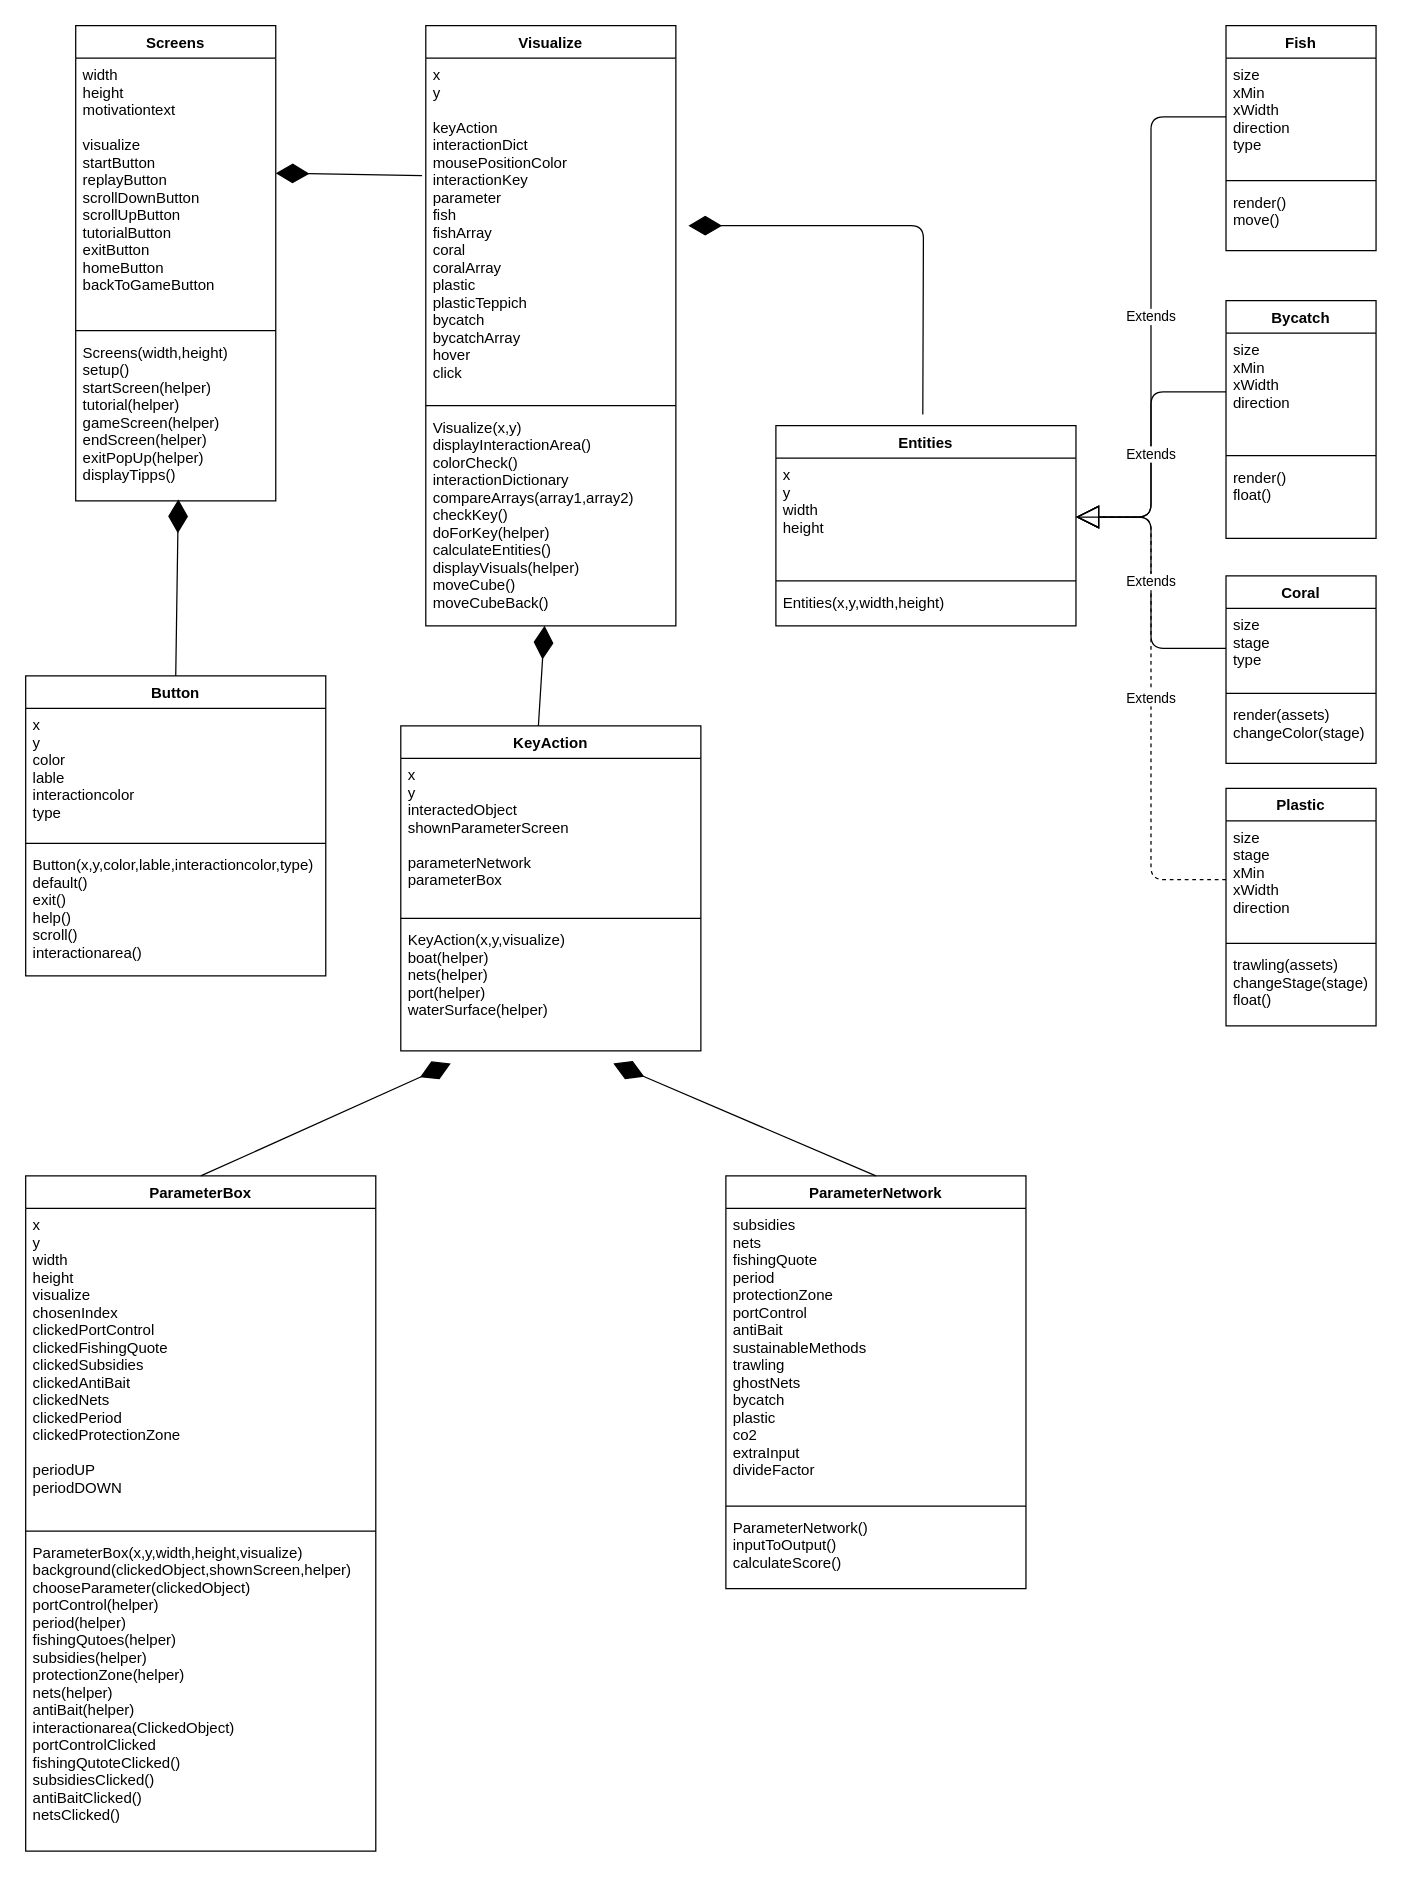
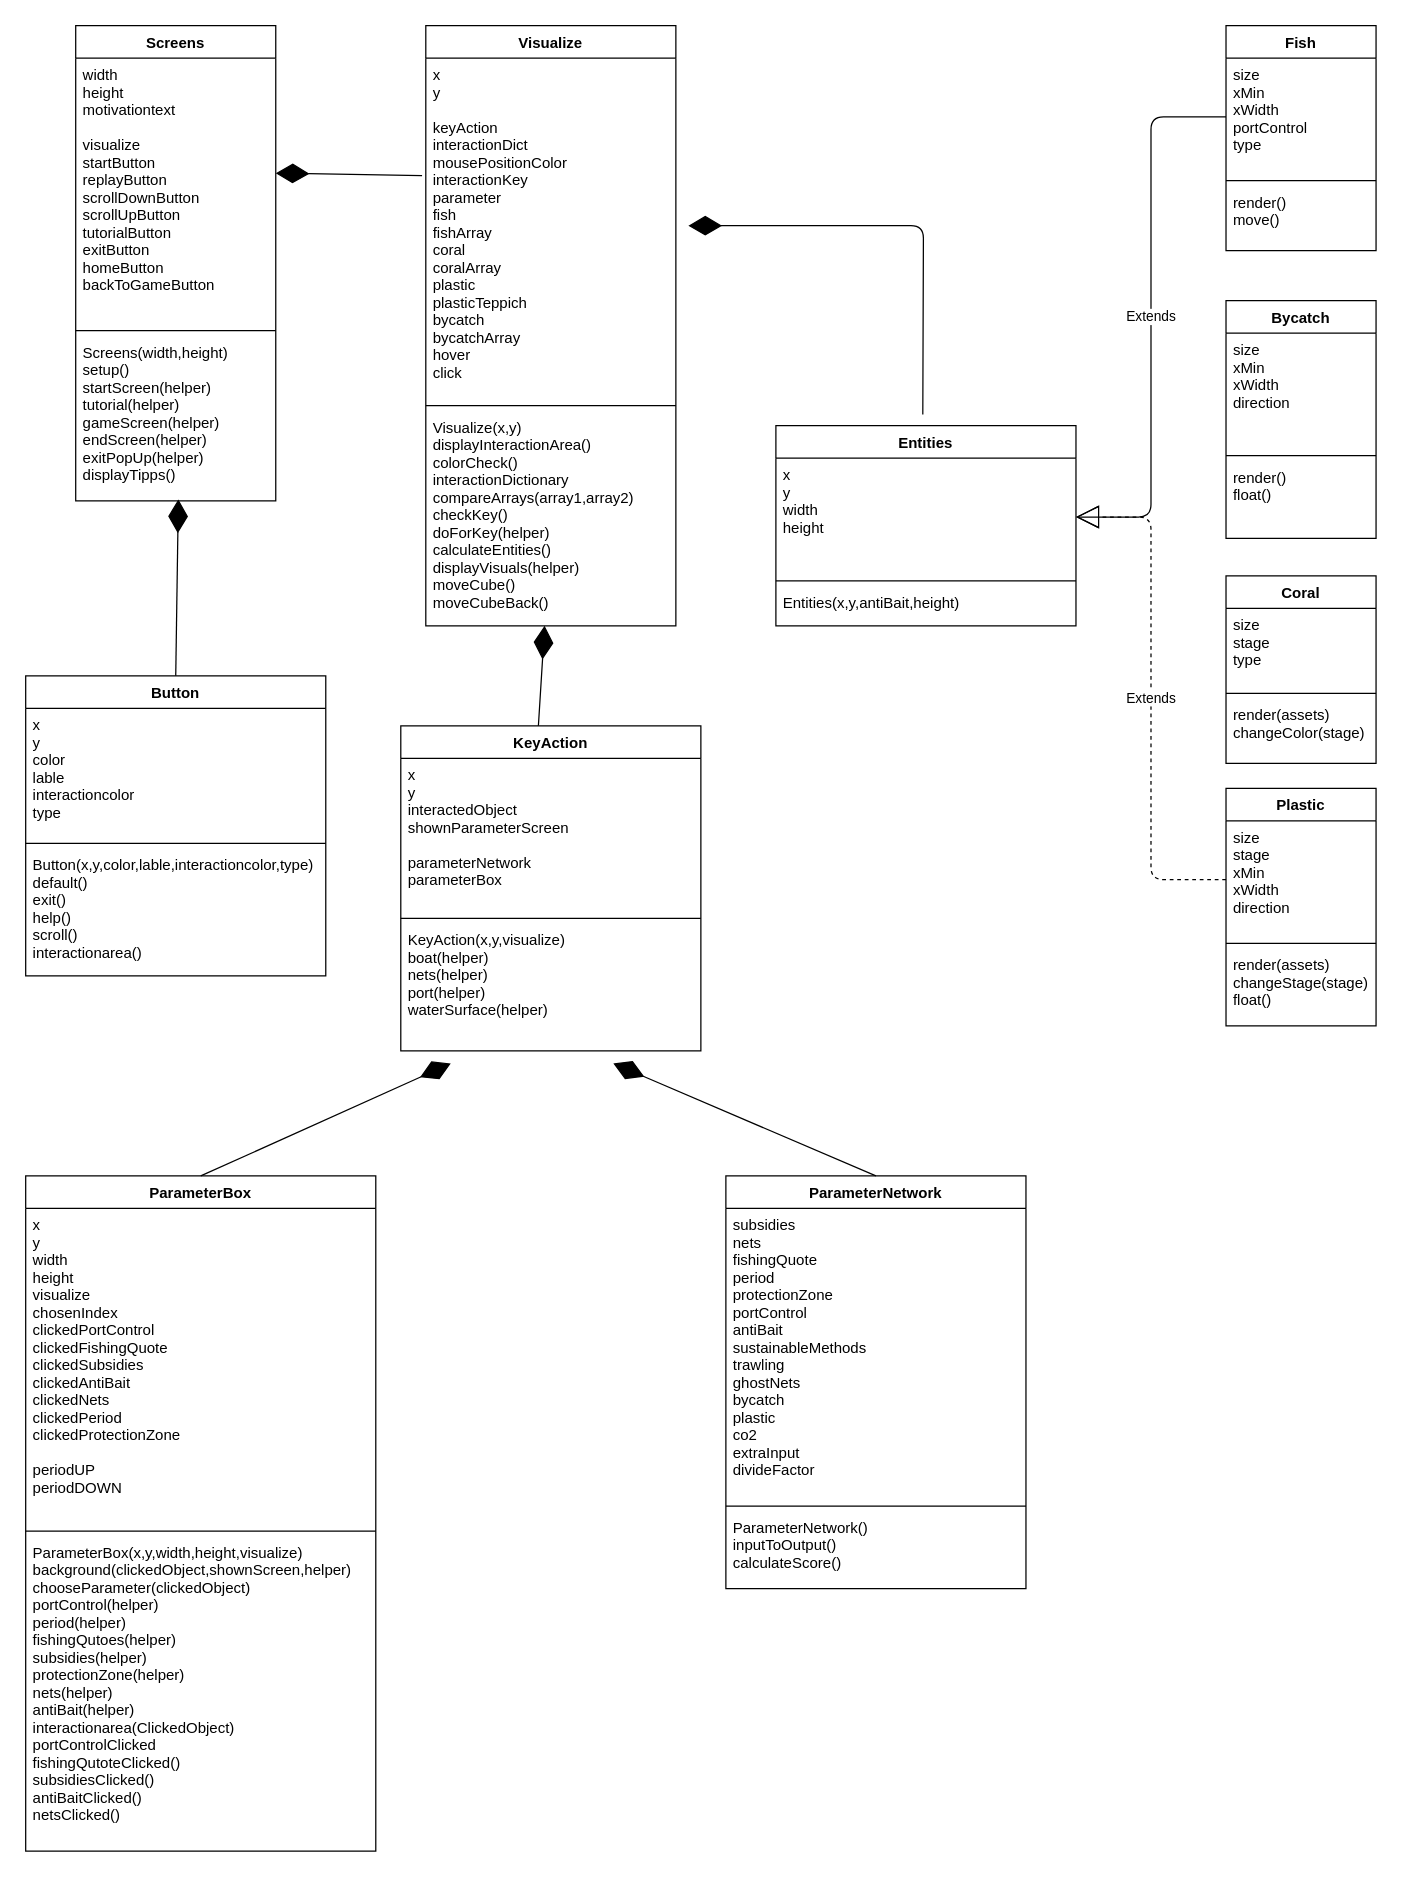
(1247, 75) -> (1247, 75)
(1189, 392) -> none
(878, 603) -> (889, 603)
(1188, 648) -> none
(1296, 965) -> (1291, 965)
